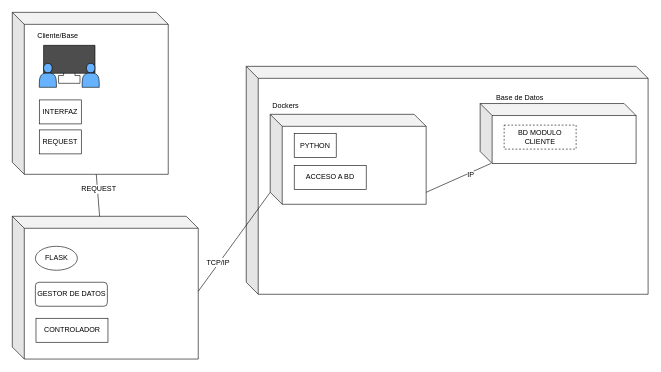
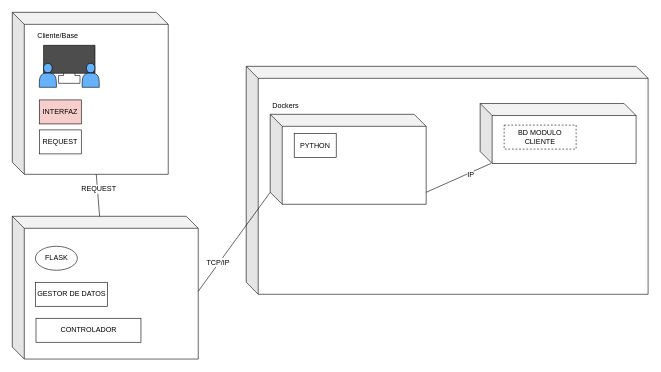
(522, 98) -> none
(60, 112) -> (60, 112)
(330, 177) -> none
(71, 294) -> (71, 294)
(72, 330) -> (89, 330)
